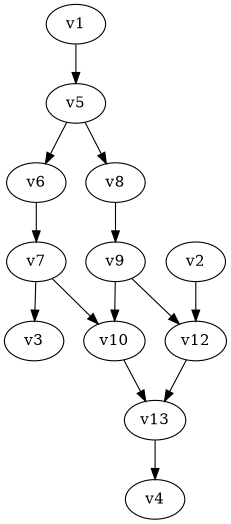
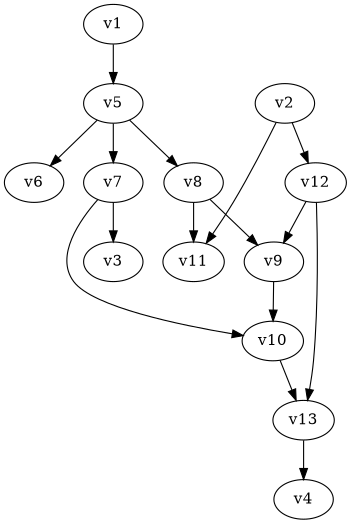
(36, 217) -> (113, 138)
none -> (194, 262)
(152, 297) -> (297, 217)
